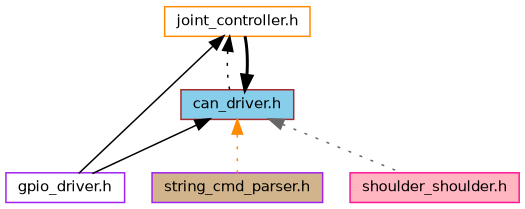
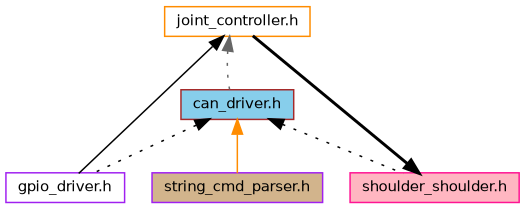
(247, 56) -> (330, 100)
(227, 71) -> (227, 71)
(144, 149) -> (144, 149)
(343, 149) -> (343, 149)
(237, 154) -> (237, 154)
